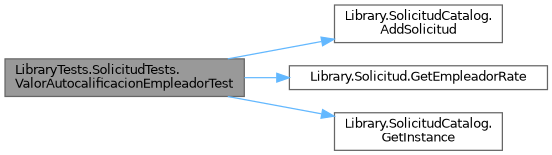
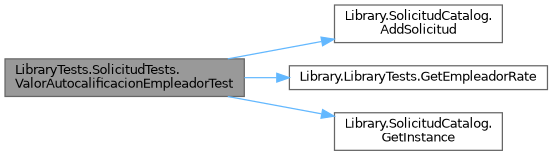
(418, 78) -> (418, 78)
